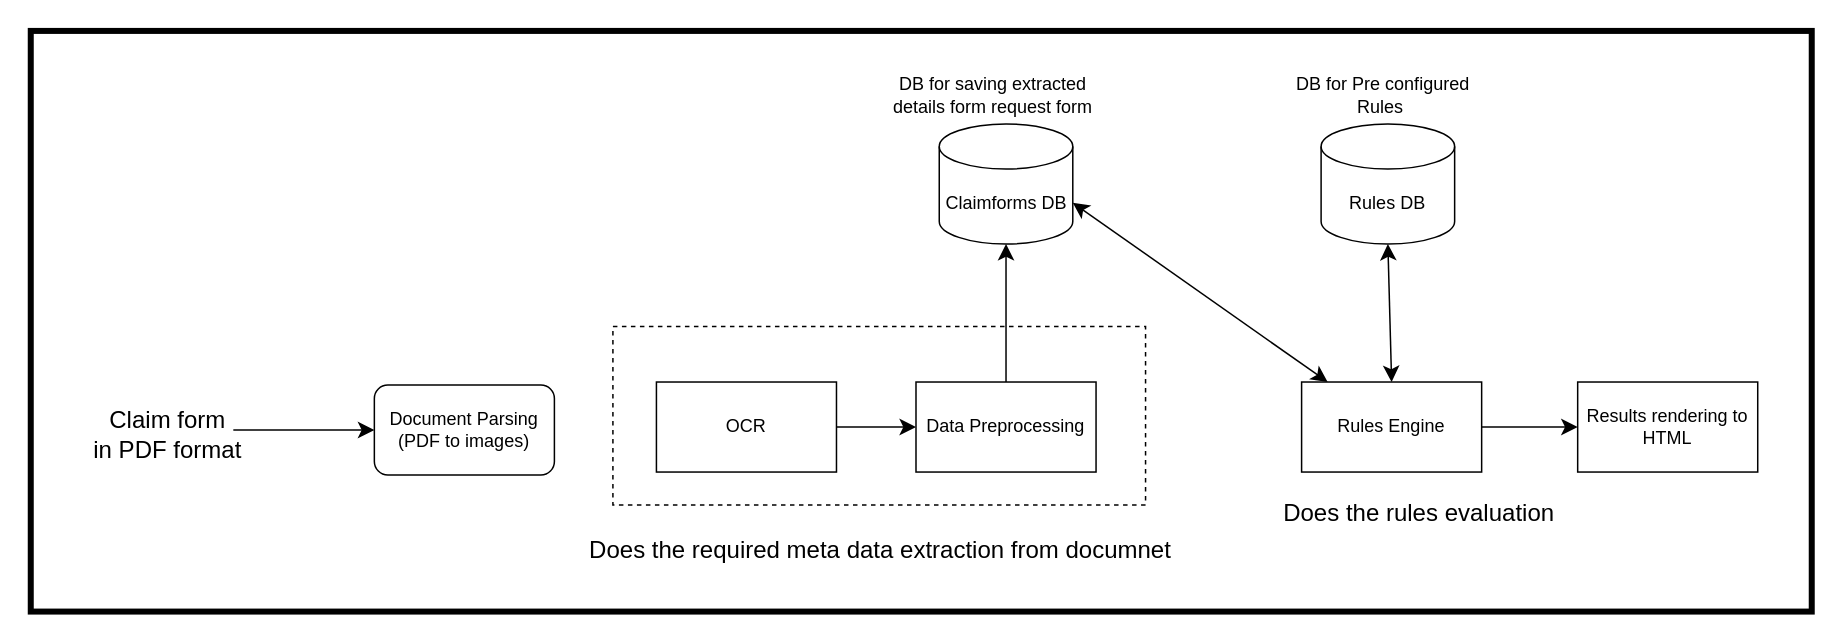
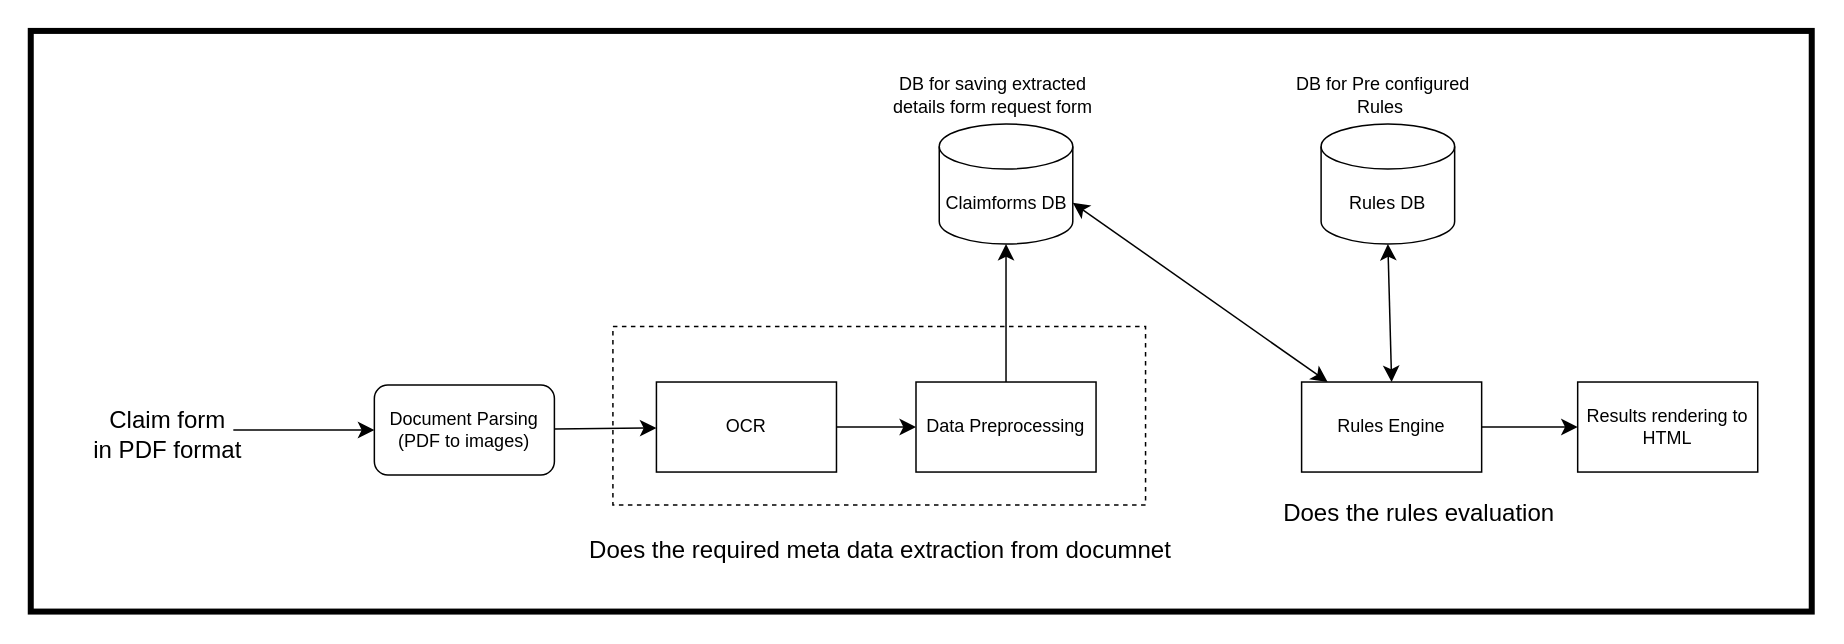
none -> (601, 428)
